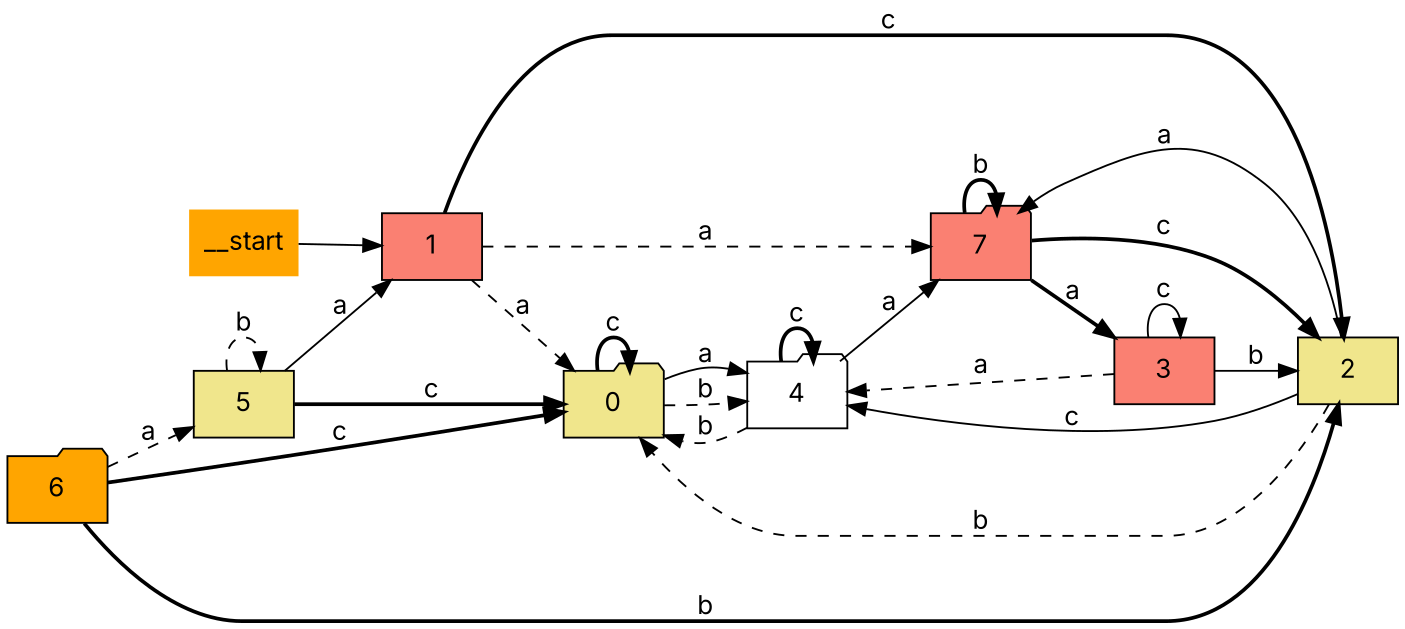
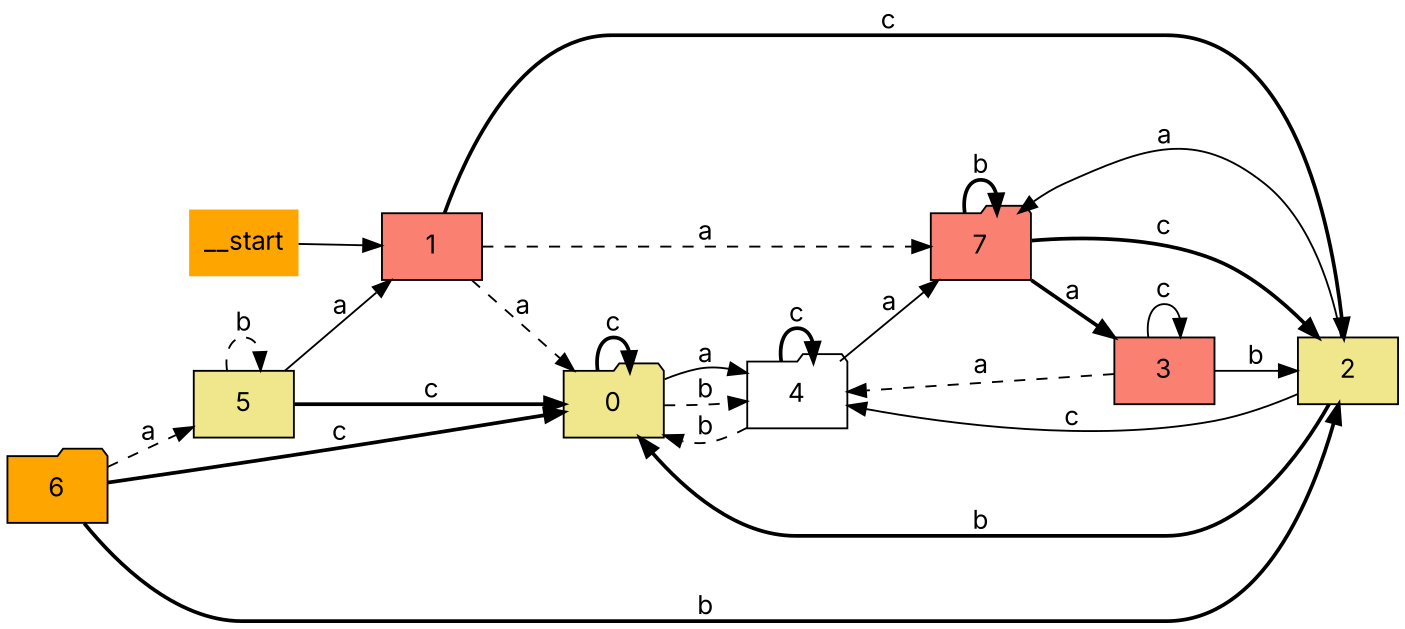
(1005, 536) -> (1005, 536)
